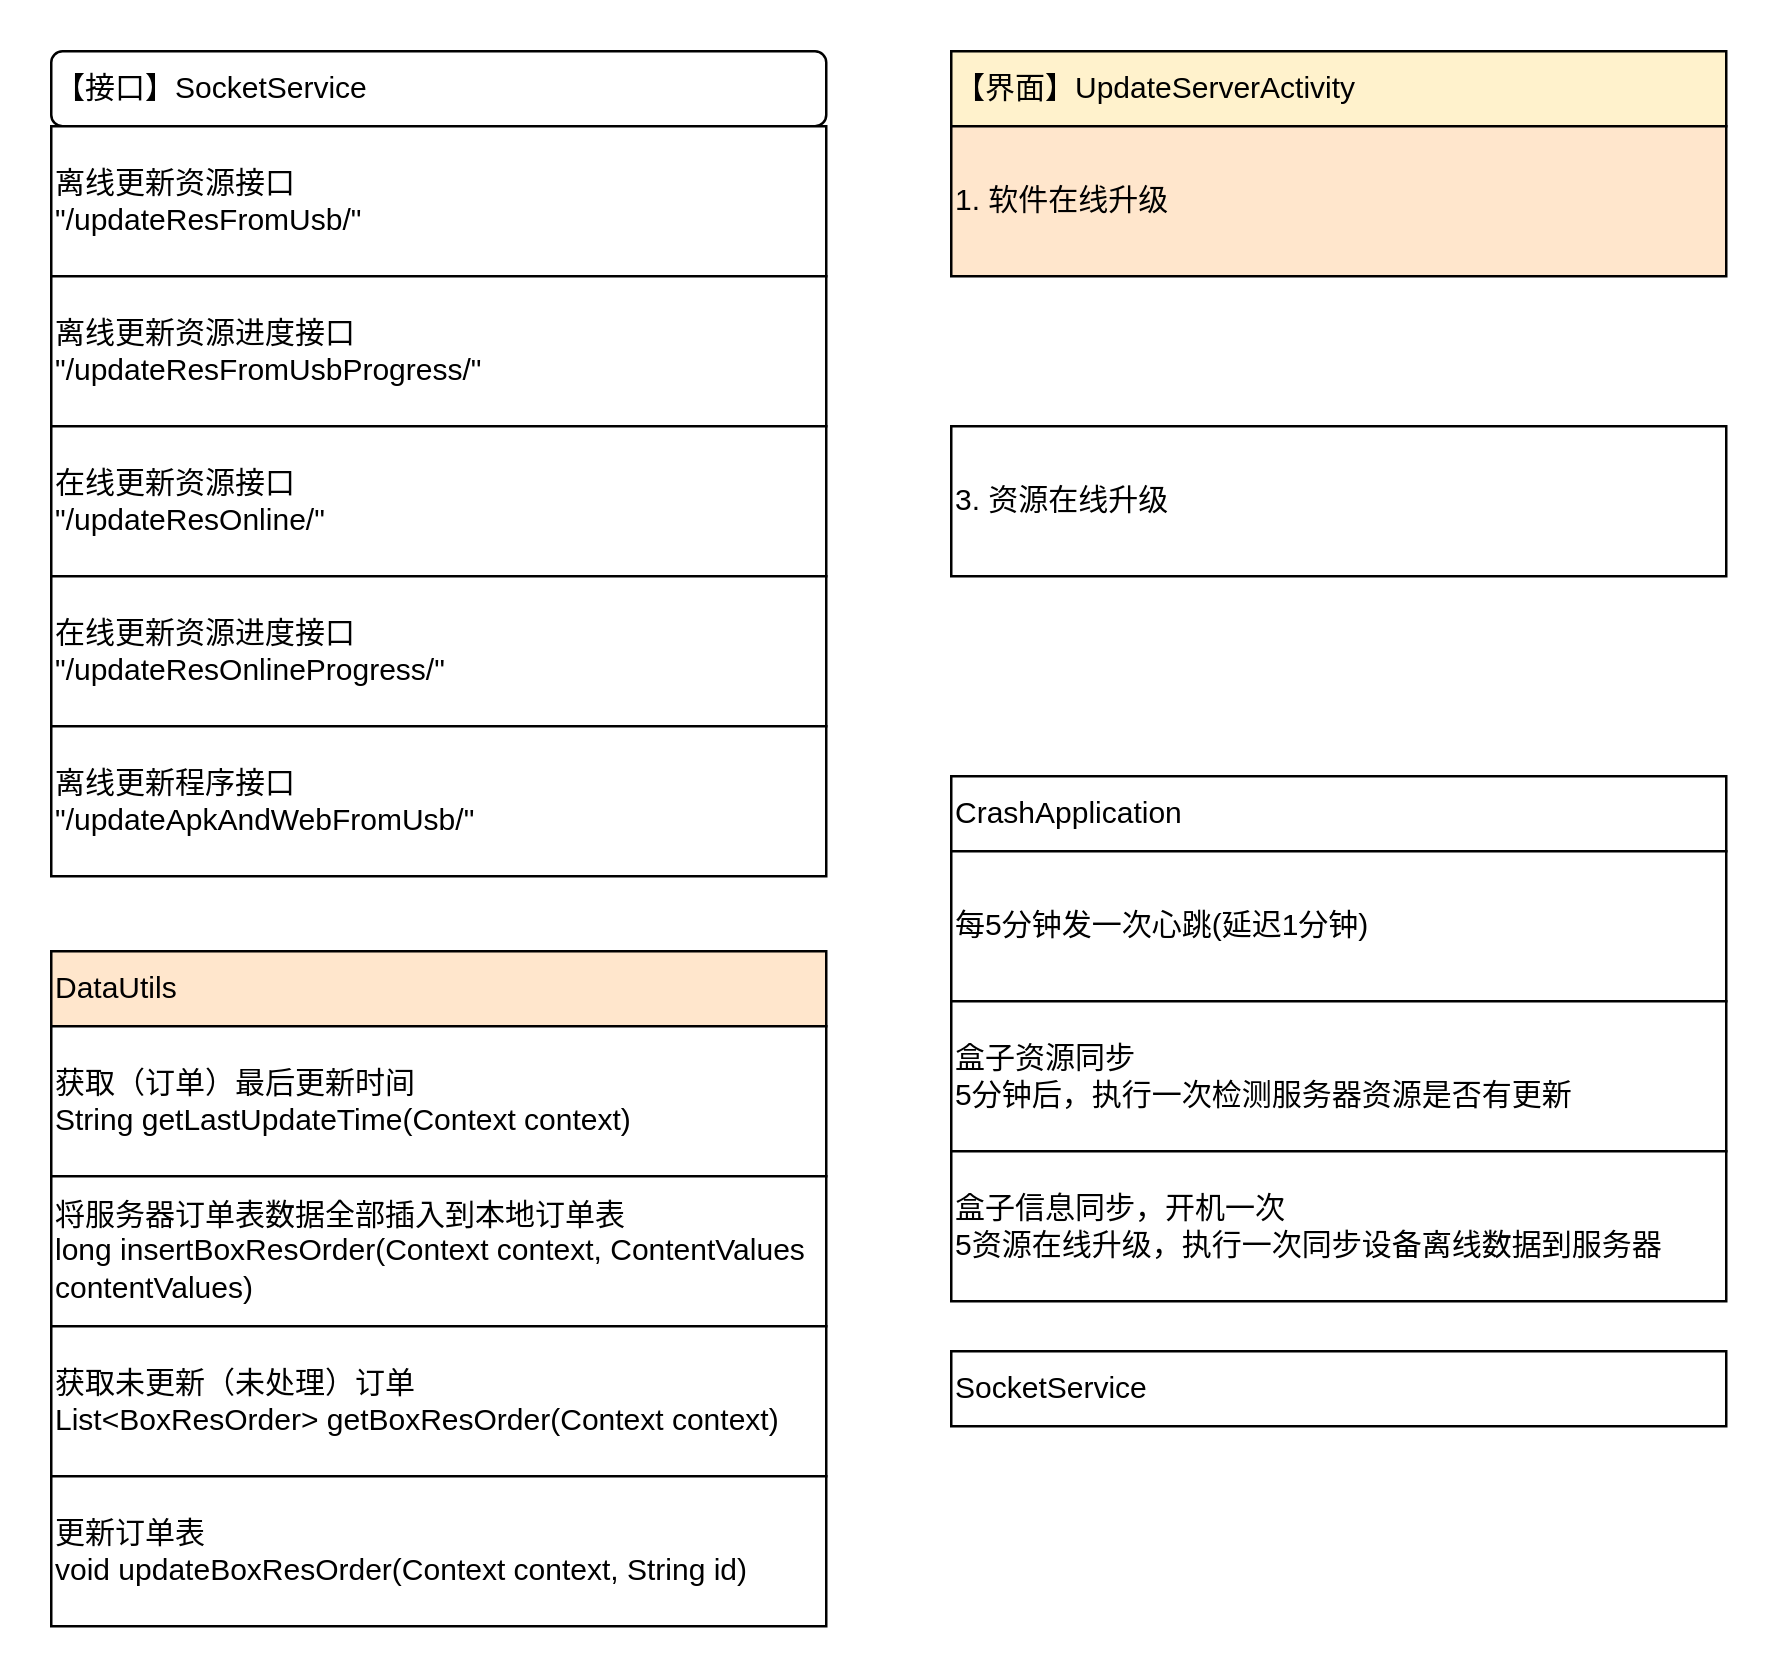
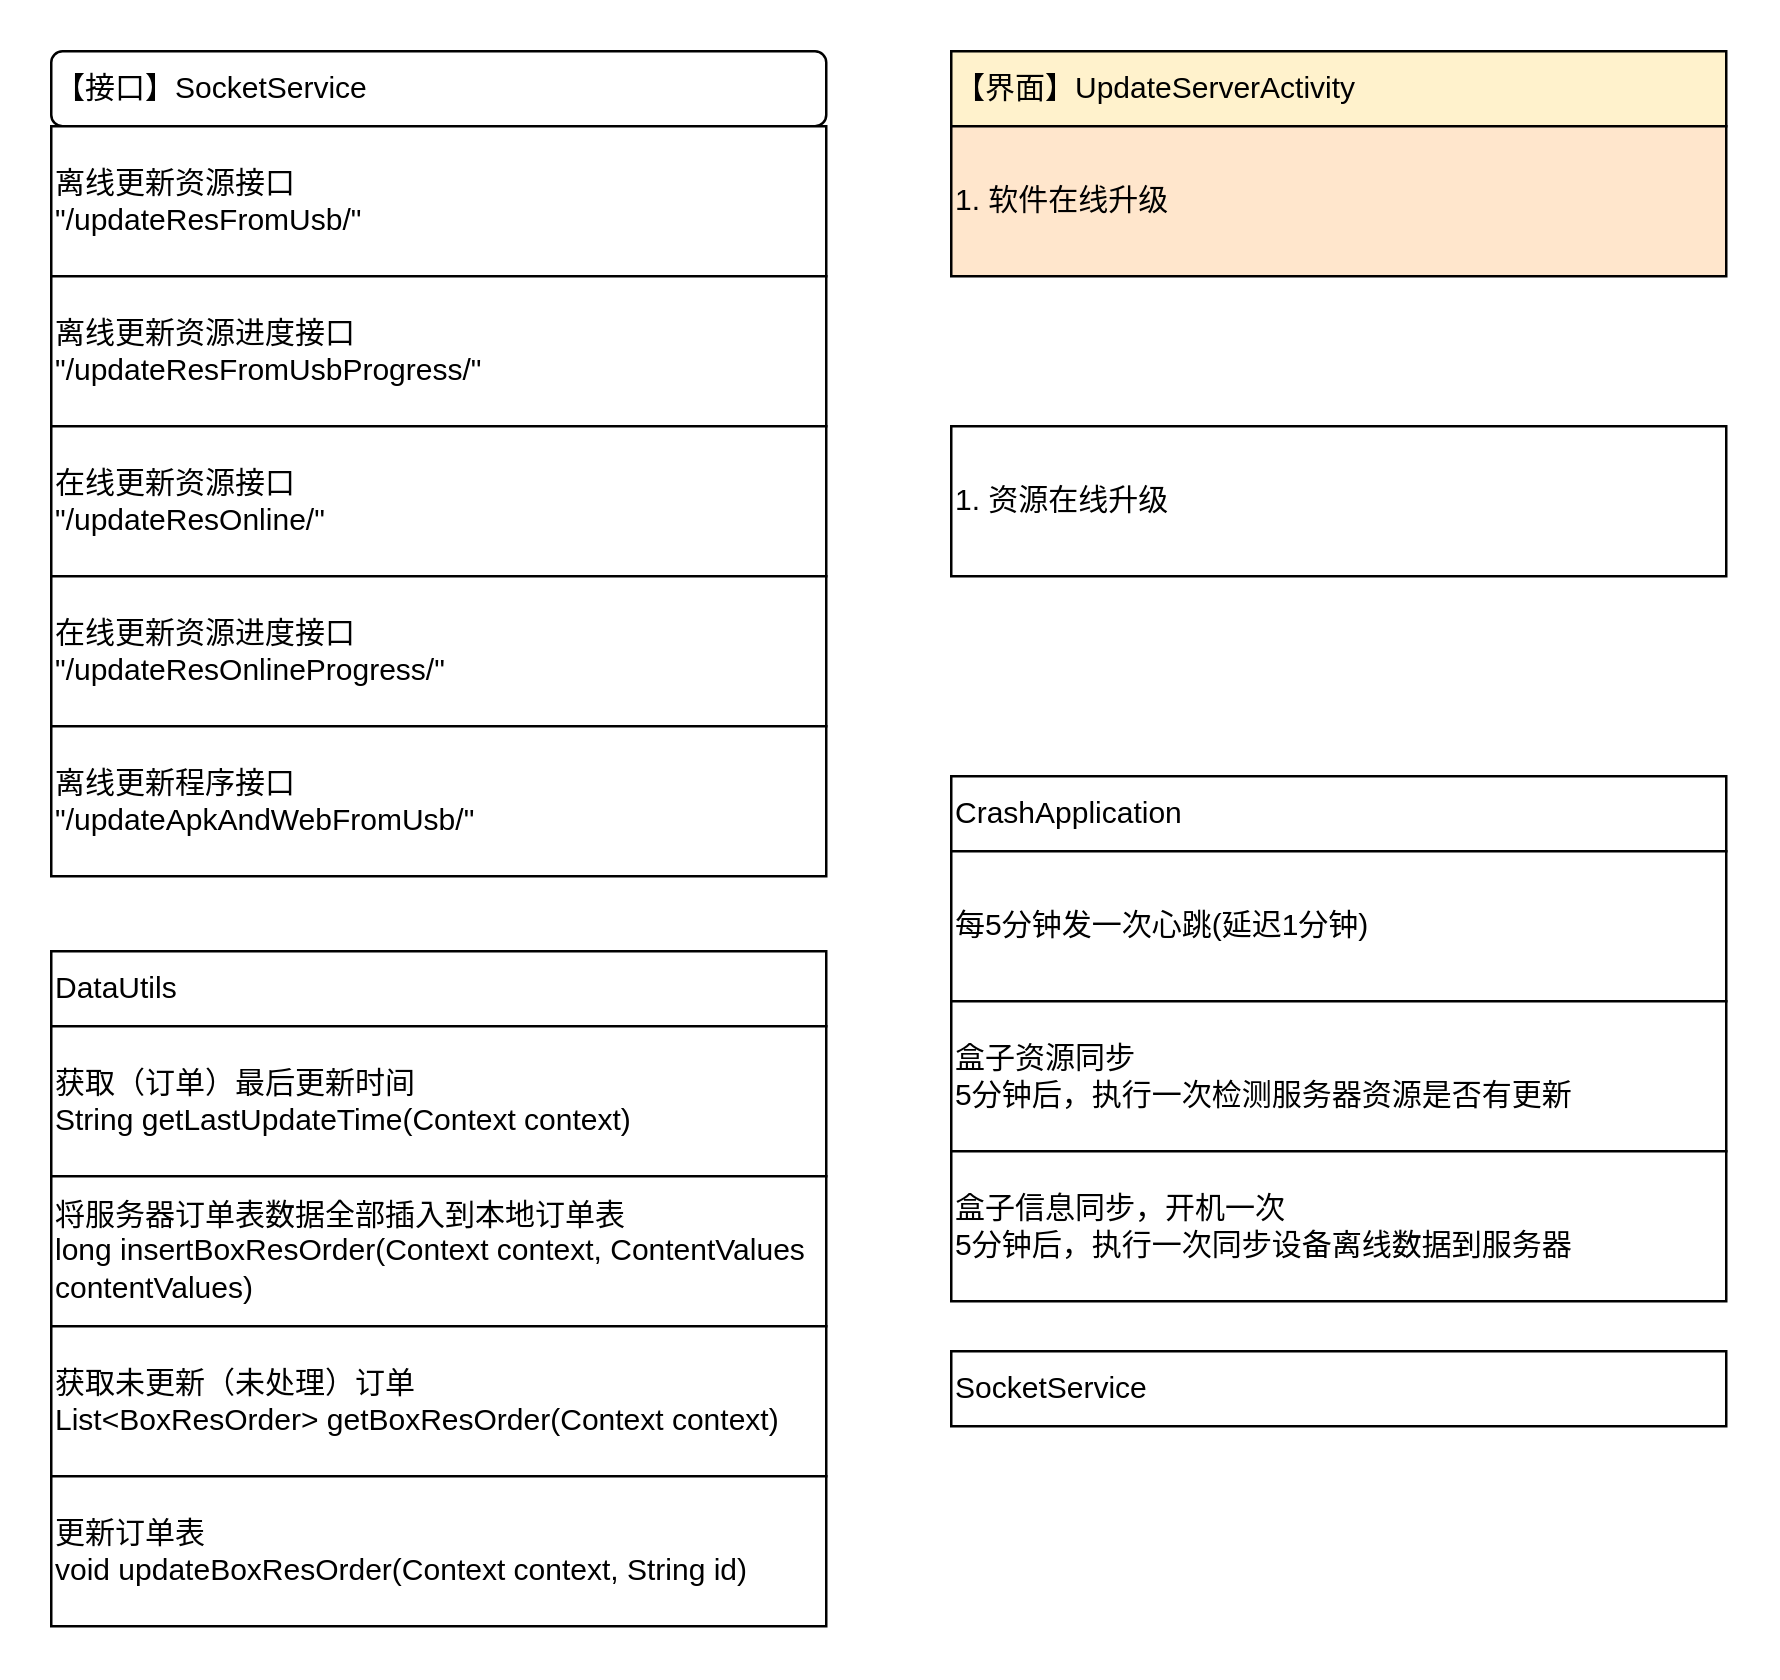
(1064, 501) -> (1064, 501)
(439, 989) -> (439, 989)
(1310, 1226) -> (1265, 1226)
